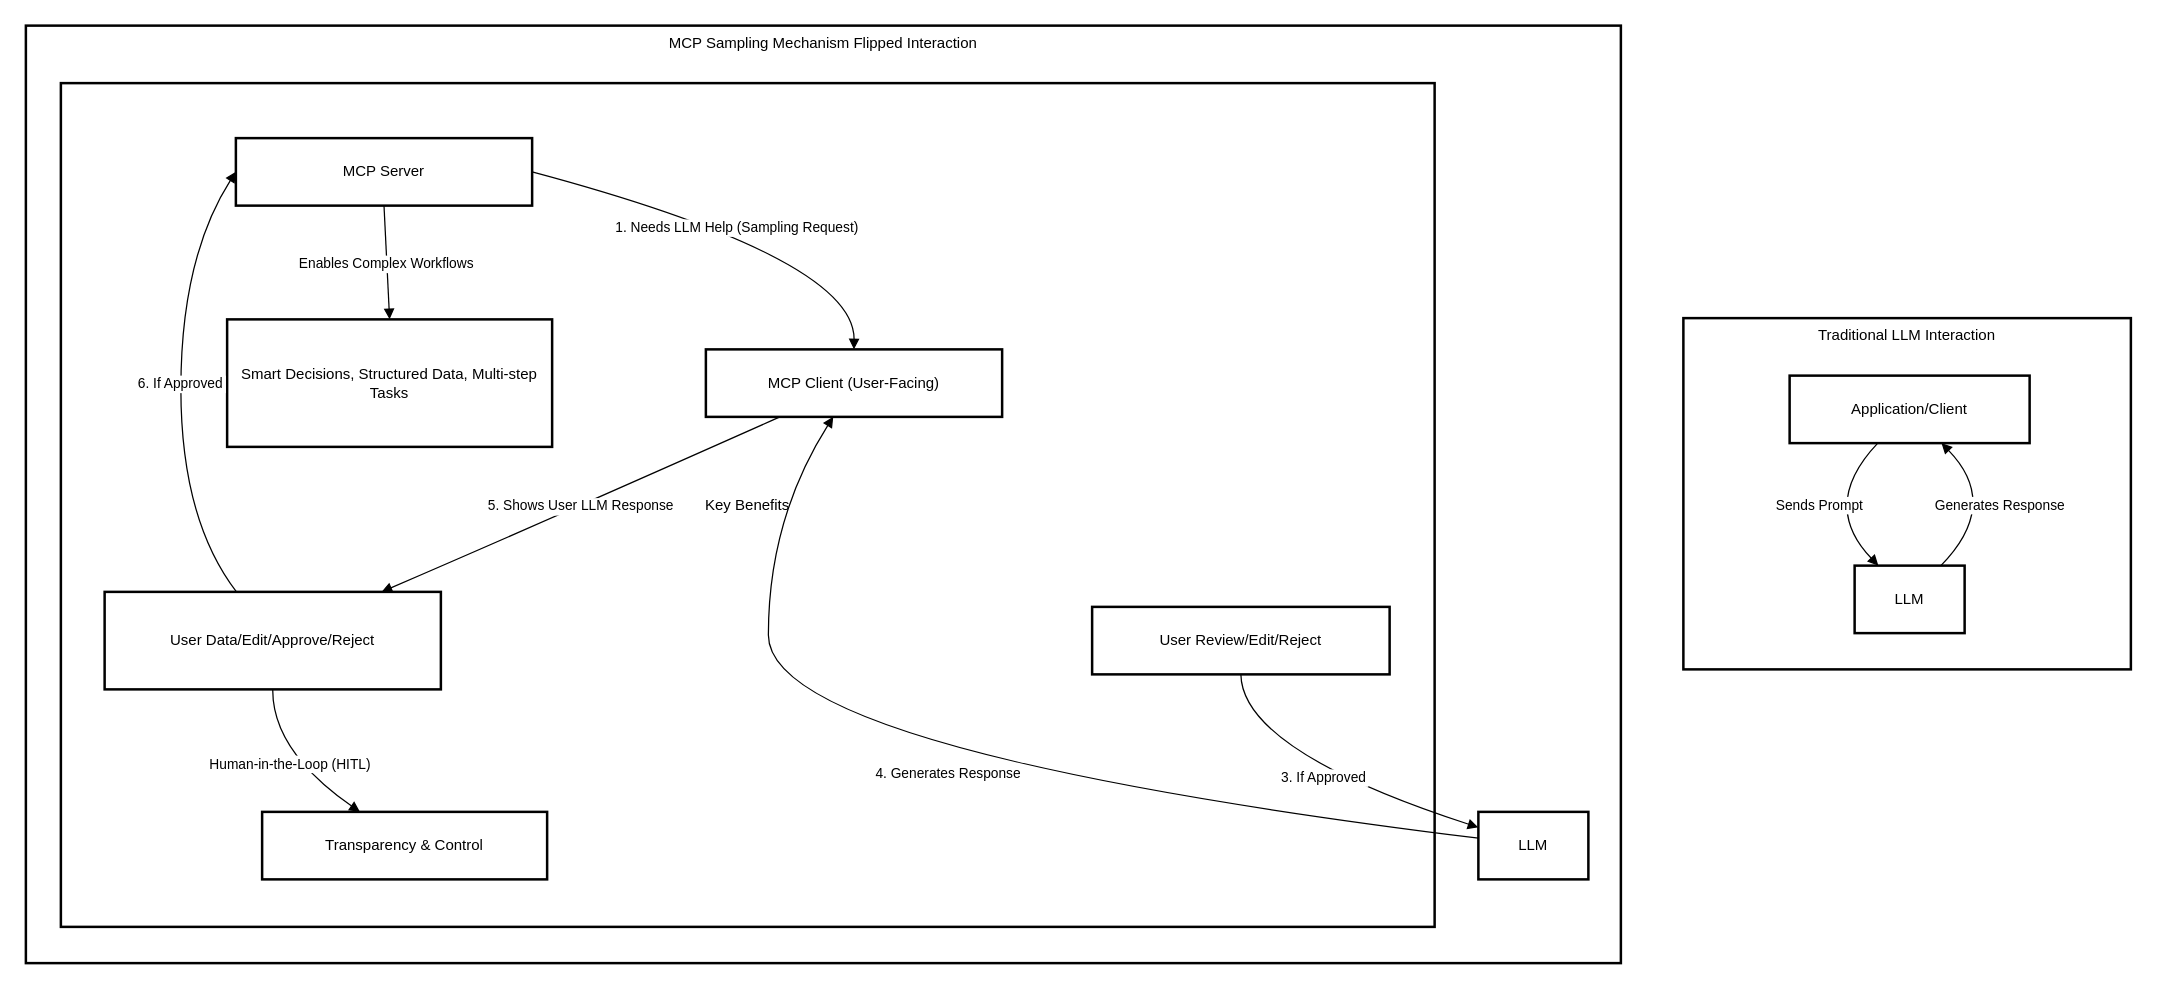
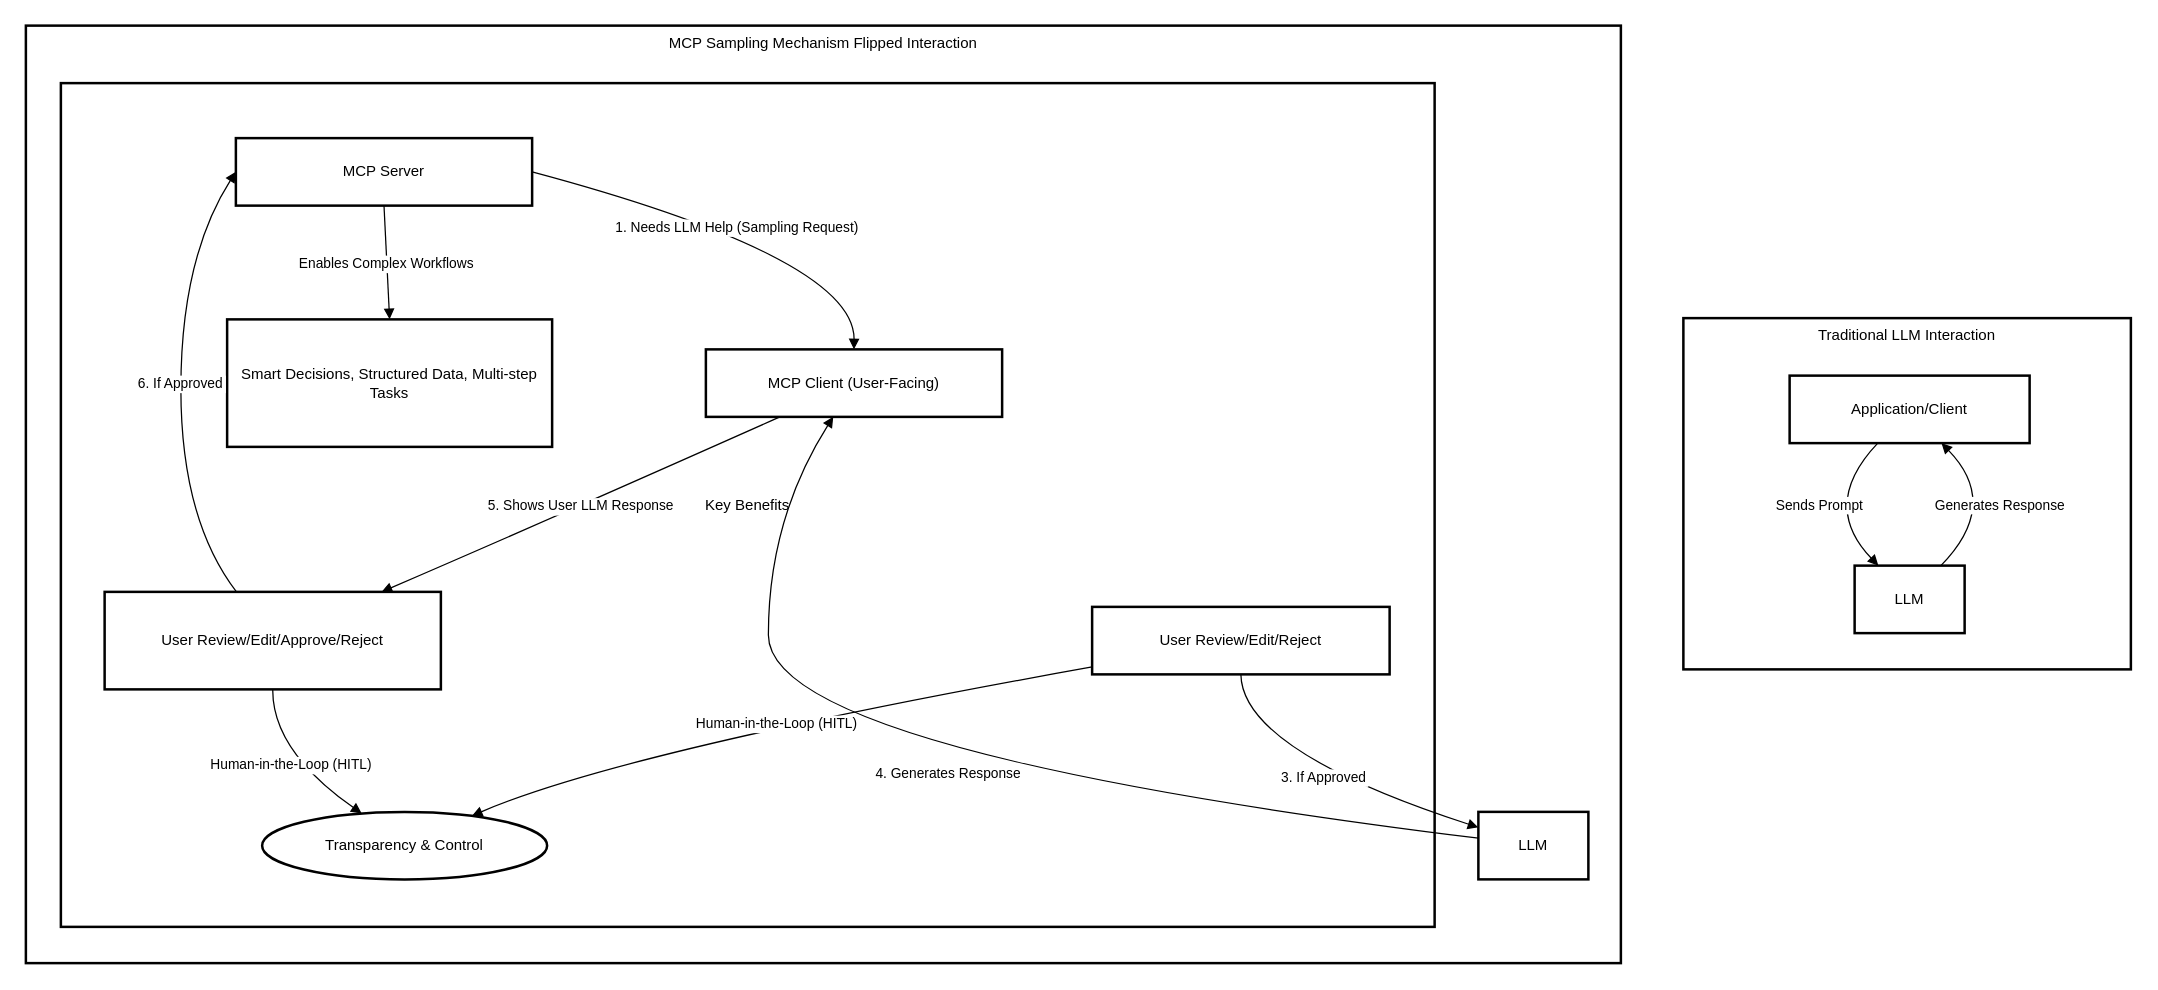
(273, 641) -> (273, 641)
none -> (932, 697)
(404, 846) -> (404, 846)
